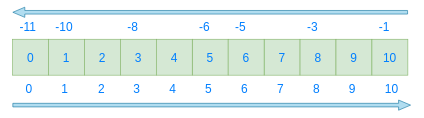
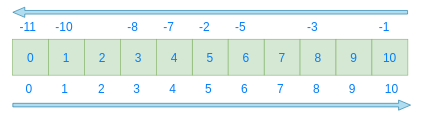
none -> (168, 24)
(205, 34) -> (205, 34)
